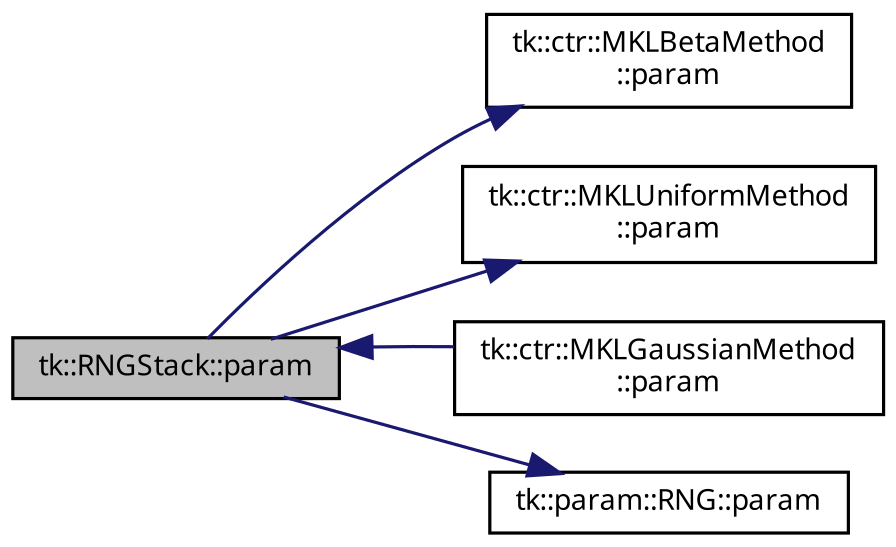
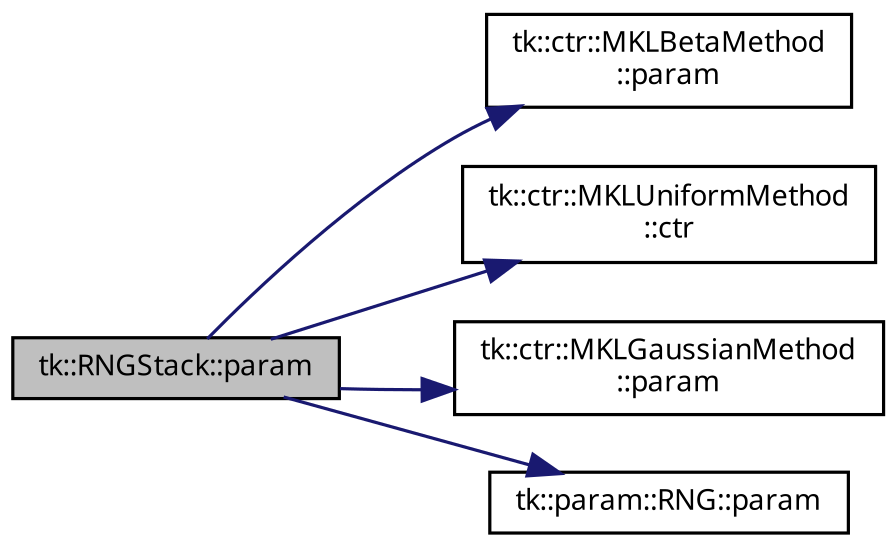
(669, 214) -> (669, 214)
(413, 347) -> (381, 389)
